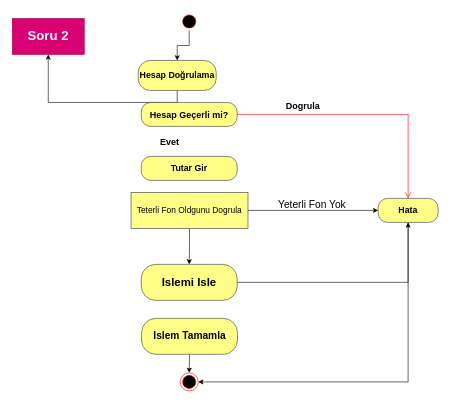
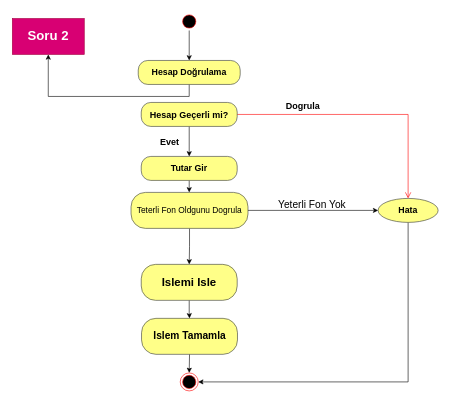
(177, 75) -> (189, 72)
none -> (189, 150)
none -> (189, 186)
(190, 210) -> (190, 210)
(408, 210) -> (408, 210)
(321, 282) -> (189, 312)
